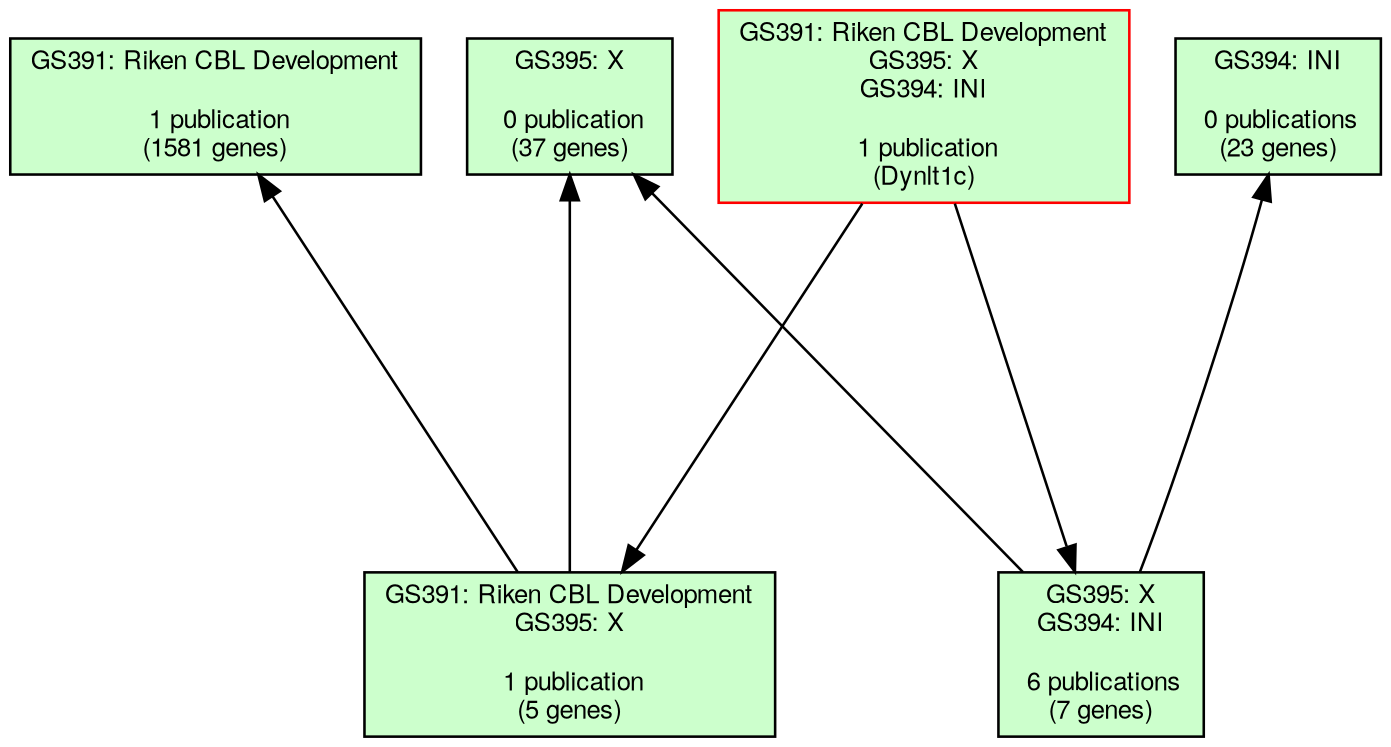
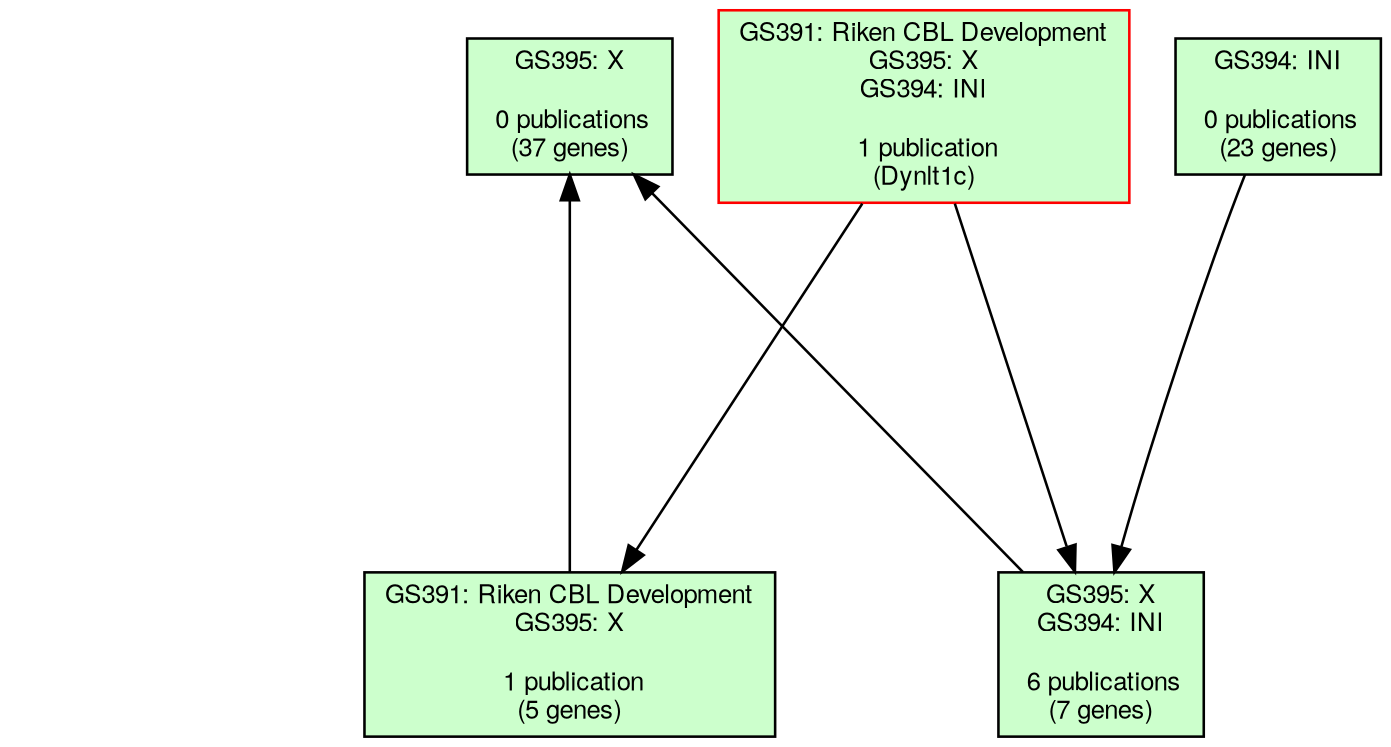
(216, 107) -> none
(570, 107) -> (570, 107)
(1205, 387) -> (1179, 359)
